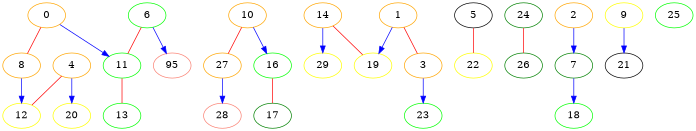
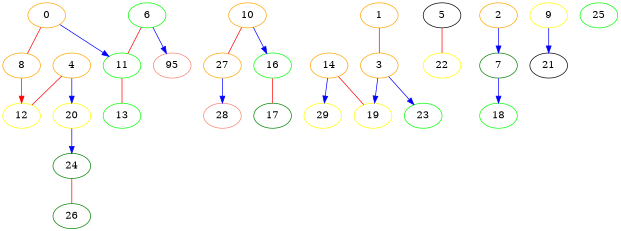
(387, 37) -> (377, 87)
(22, 87) -> (22, 87)
none -> (72, 137)
